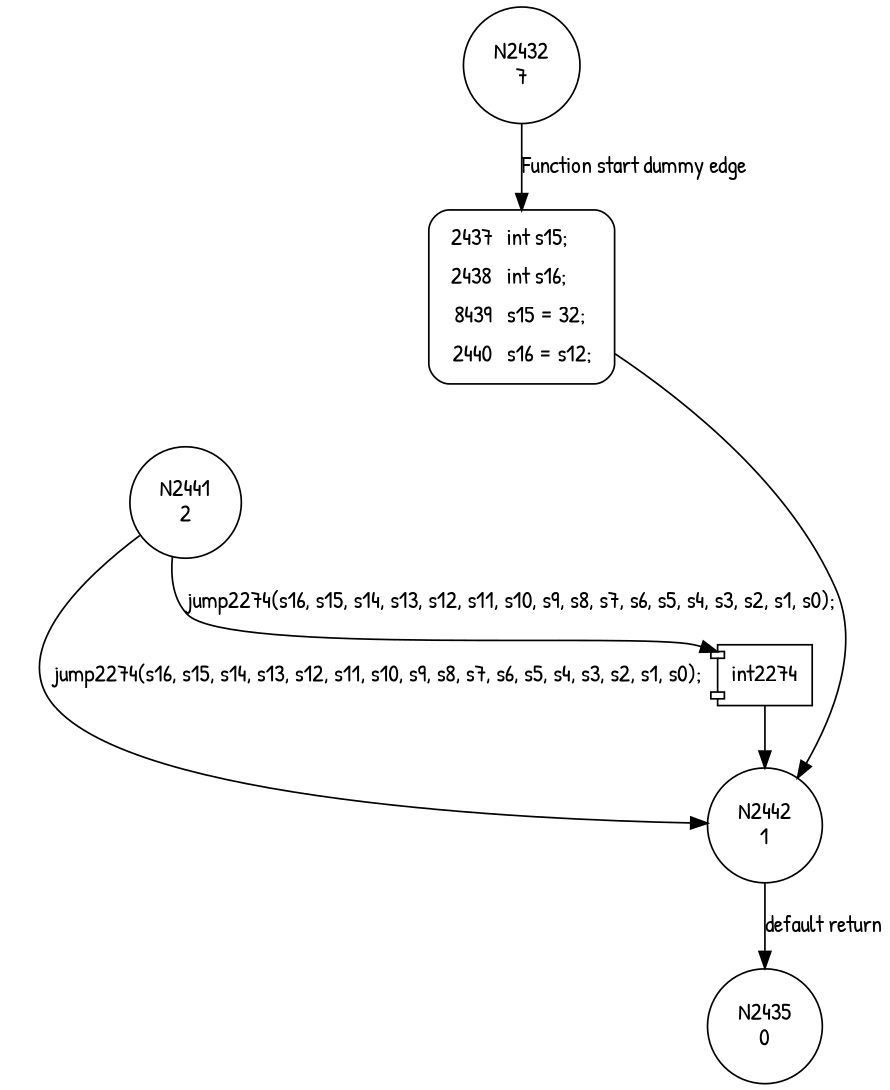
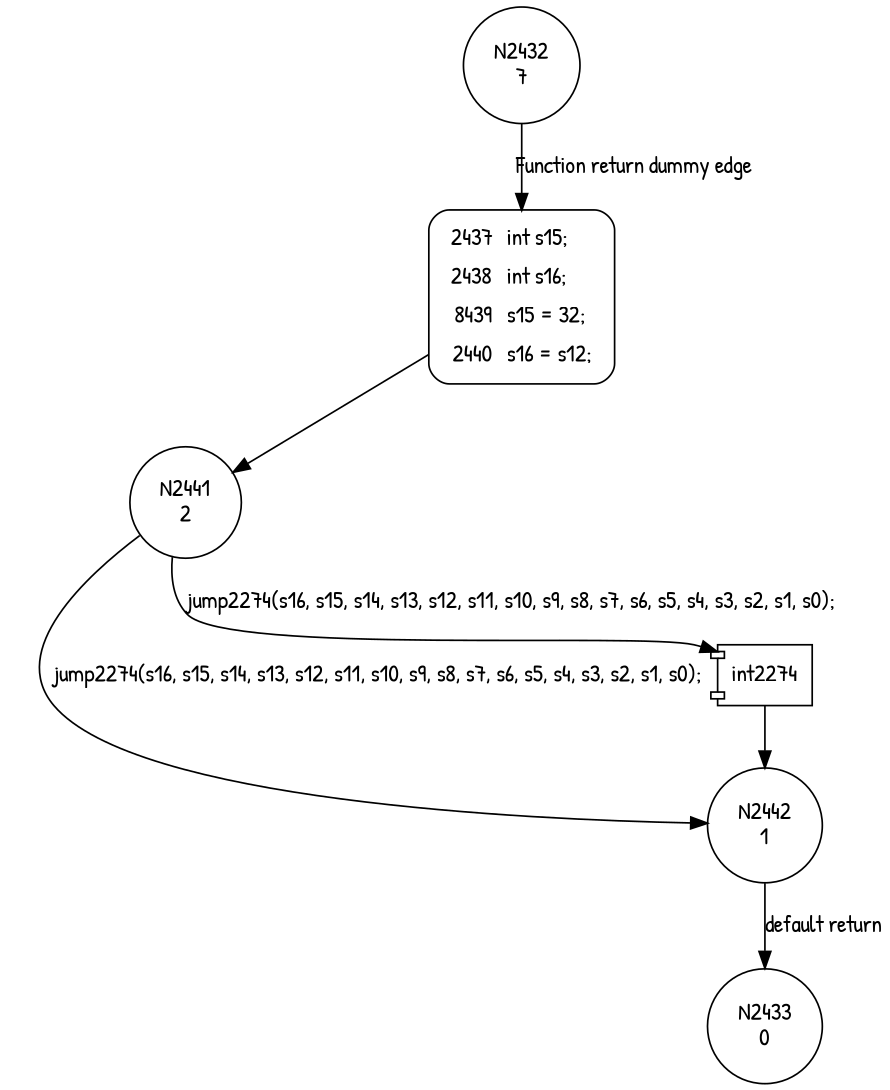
(634, 167) -> (634, 167)
(800, 527) -> (338, 409)
(765, 1026) -> (765, 1026)
